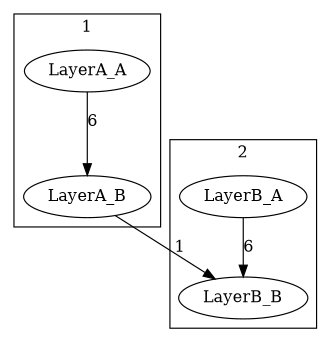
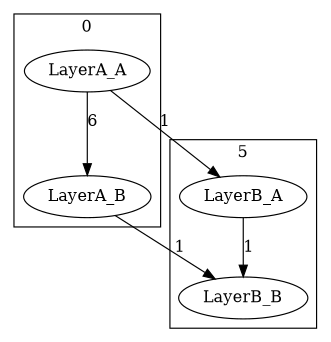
(87, 27) -> (87, 27)
none -> (153, 124)
(243, 153) -> (243, 153)
(249, 247) -> (249, 247)
